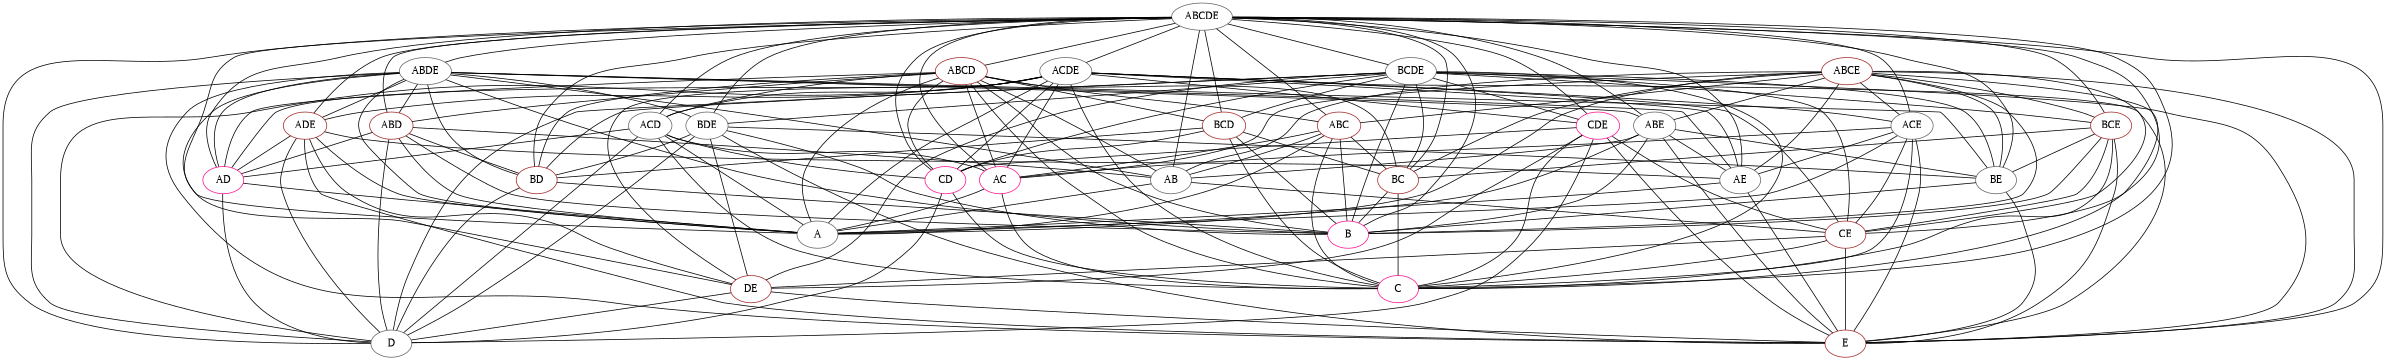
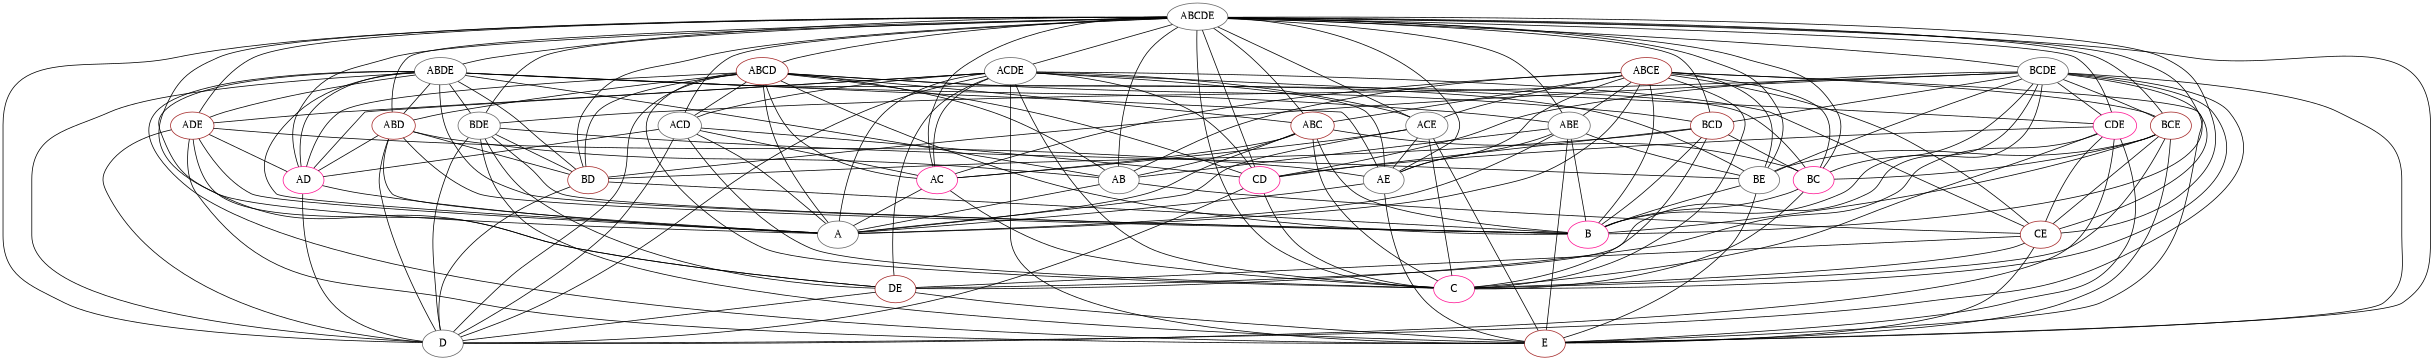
(1398, 180) -> (1814, 180)
(1885, 183) -> none
none -> (615, 195)
